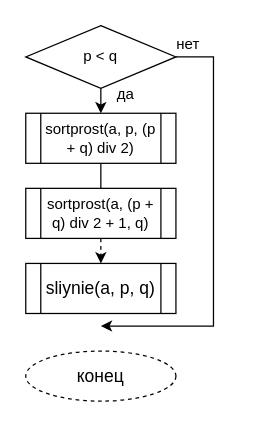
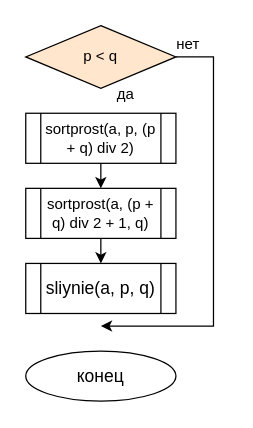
(101, 57) -> (101, 57)
(101, 96) -> none
(101, 181) -> (101, 178)
(101, 247) -> (101, 247)
(101, 376) -> (101, 376)
